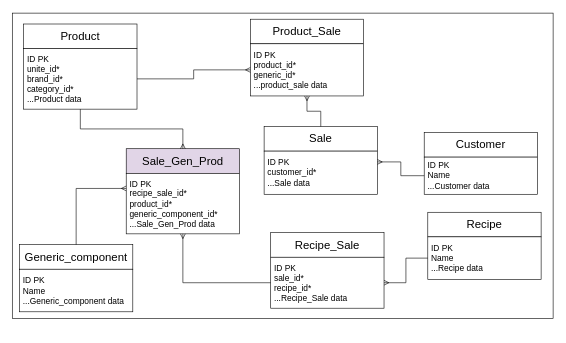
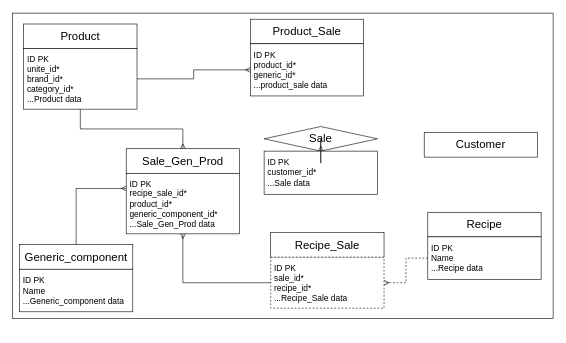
(315, 111) -> (321, 151)
(321, 139) -> (321, 139)
(183, 161) -> (183, 161)
(405, 176) -> none
(481, 176) -> none
(406, 270) -> (406, 270)
(328, 283) -> (328, 283)
